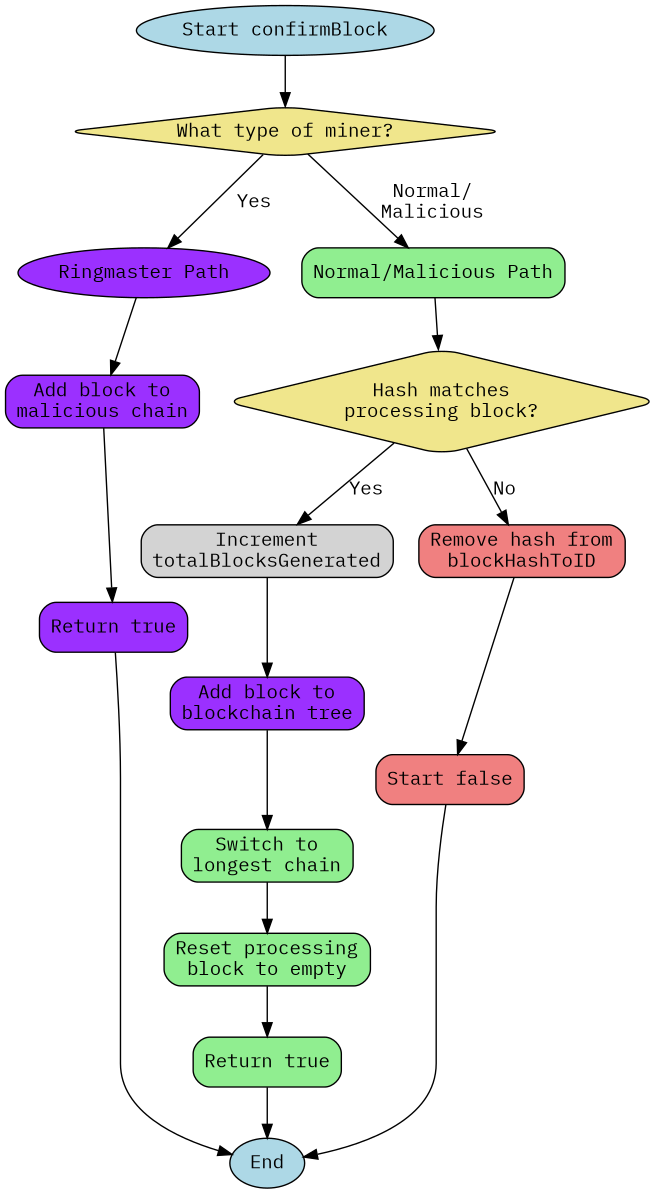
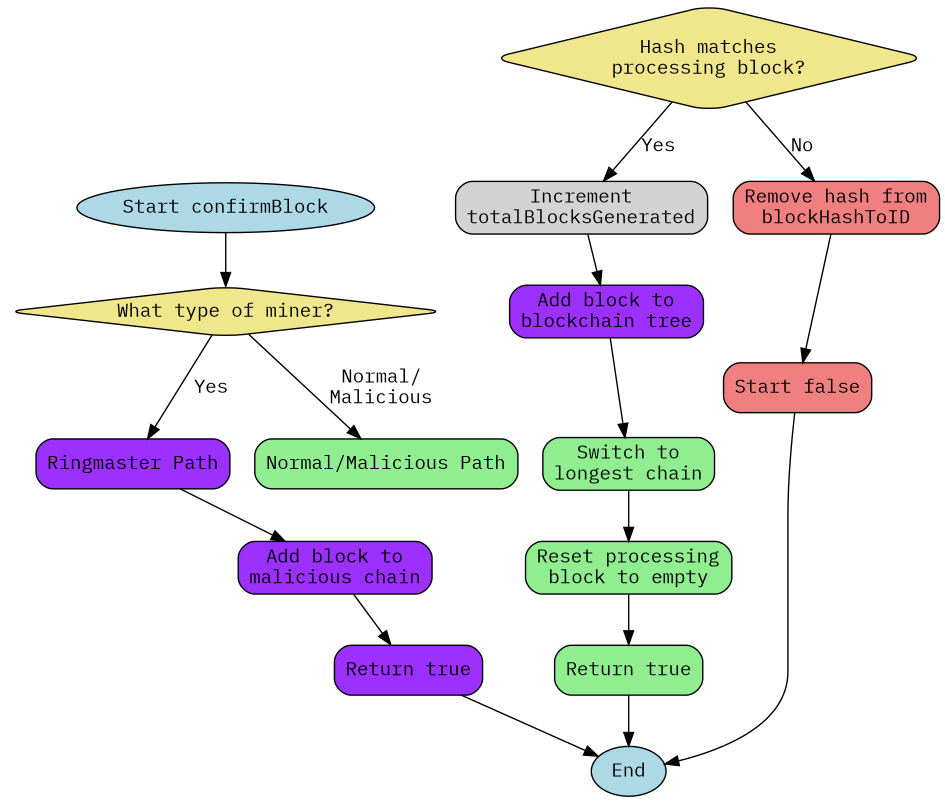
(144, 273) -> (133, 464)
(436, 317) -> none
